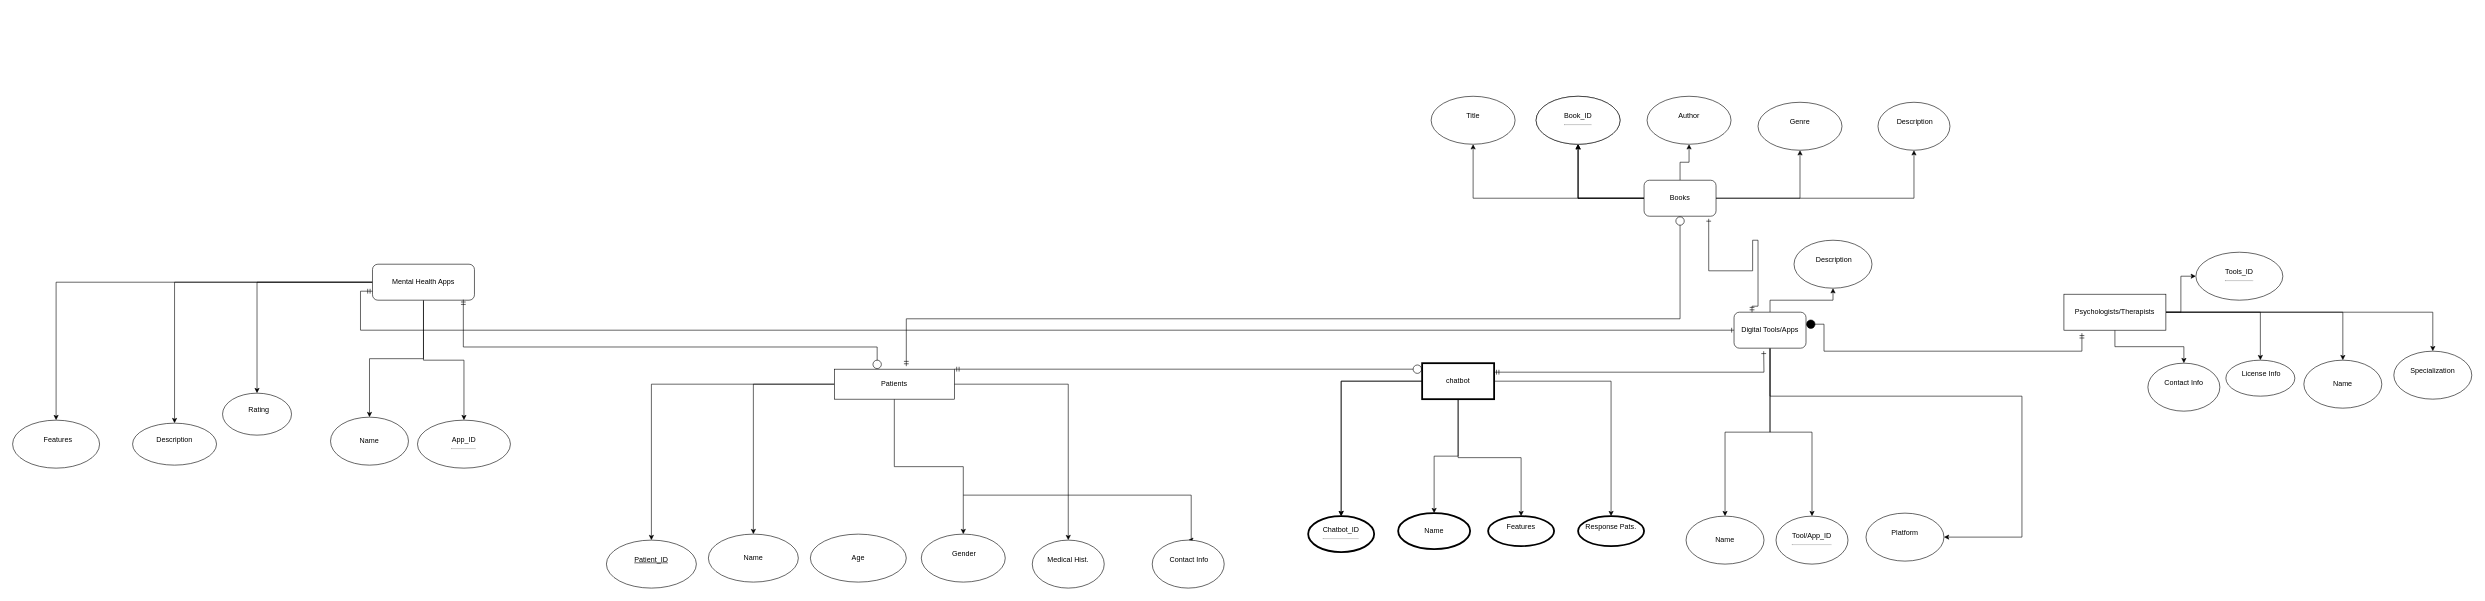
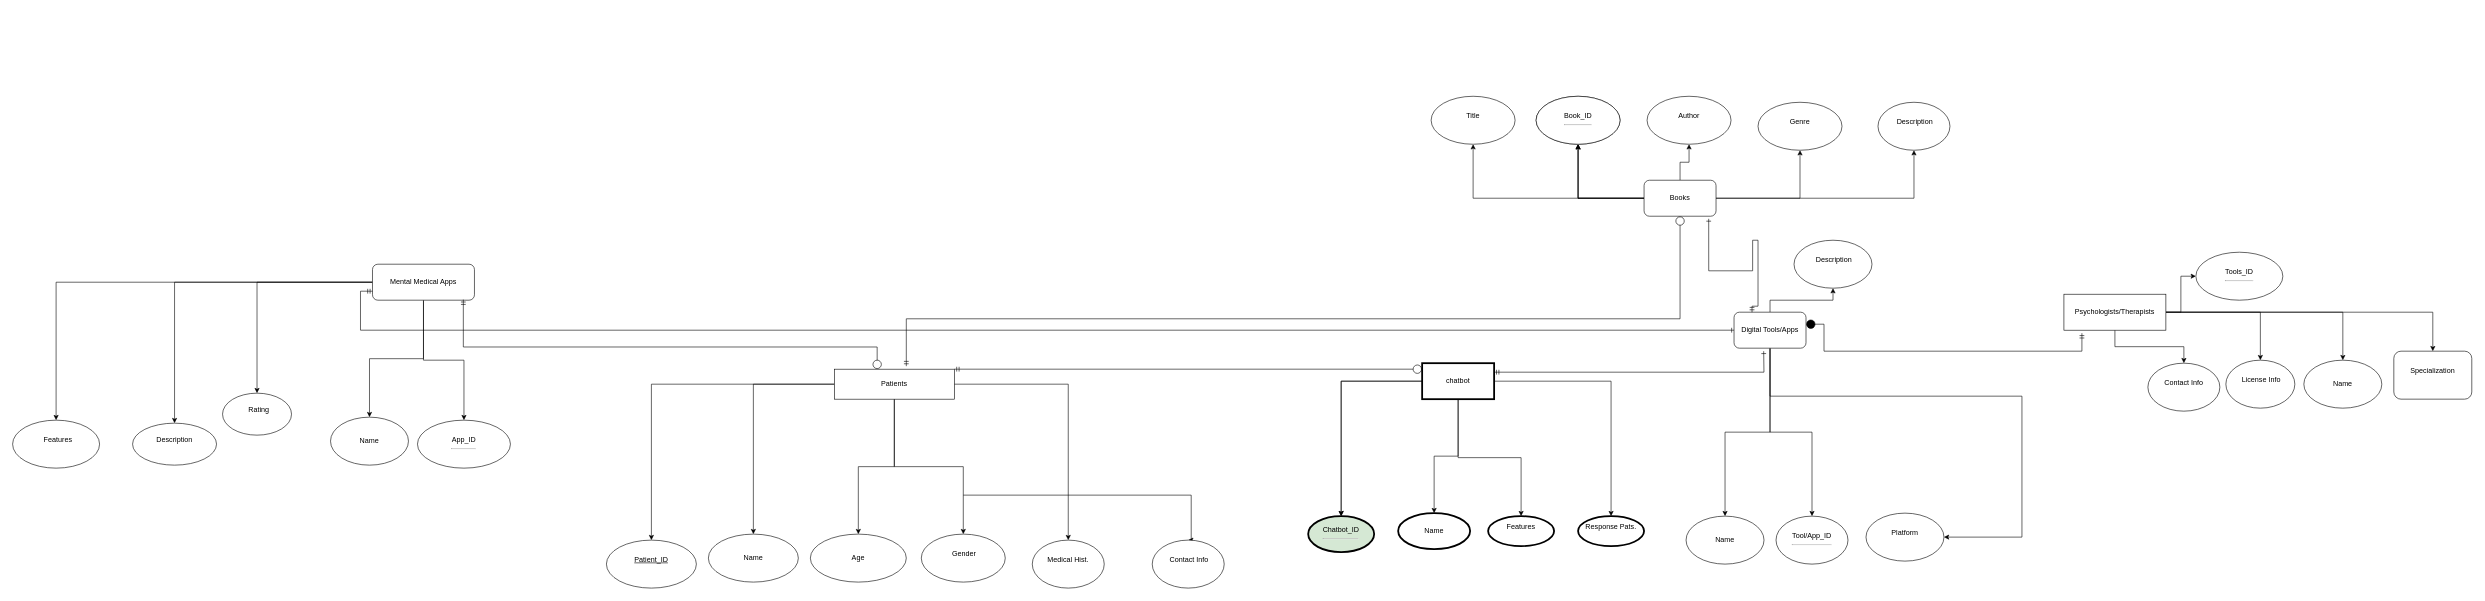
(423, 282) -> (423, 282)
(2433, 375) -> (2433, 375)
(2261, 378) -> (2261, 384)
none -> (875, 467)
(1341, 534) -> (1341, 534)
